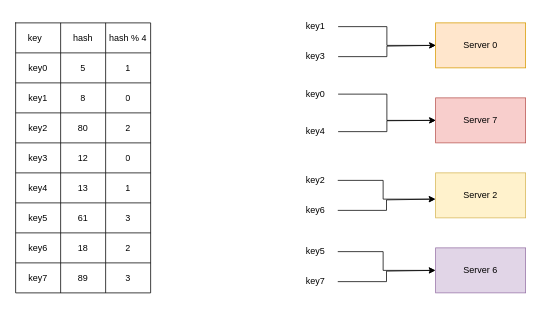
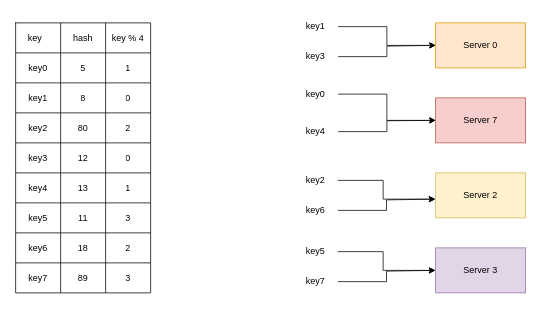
(128, 38) -> (128, 38)
(83, 218) -> (83, 218)
(480, 270) -> (480, 270)
